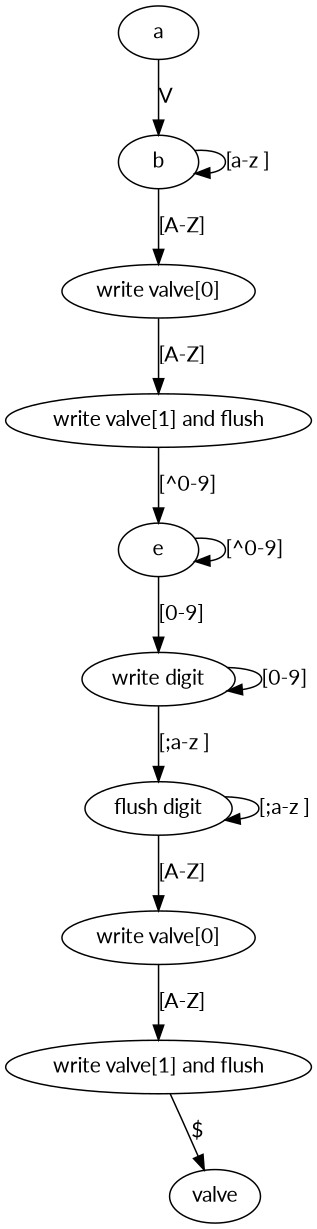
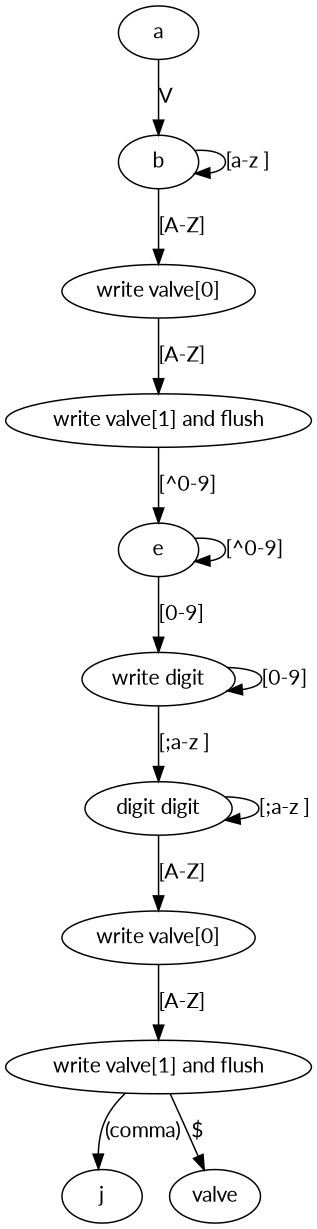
(159, 808) -> (159, 808)
none -> (102, 1196)
